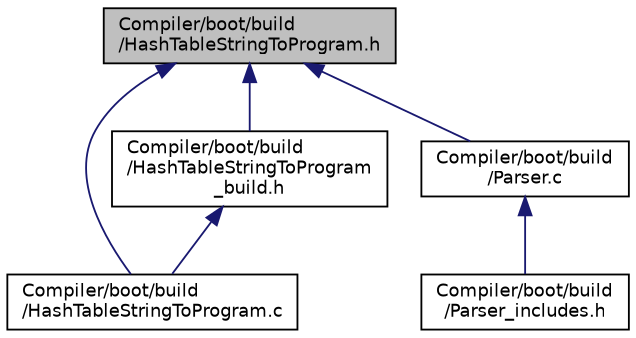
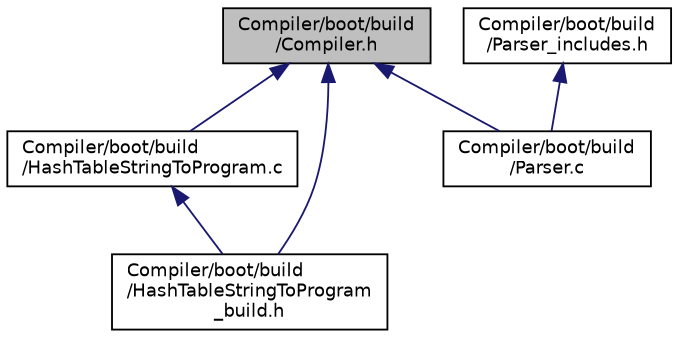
(250, 36) -> (327, 36)
(525, 245) -> (556, 107)
(192, 248) -> (203, 228)
